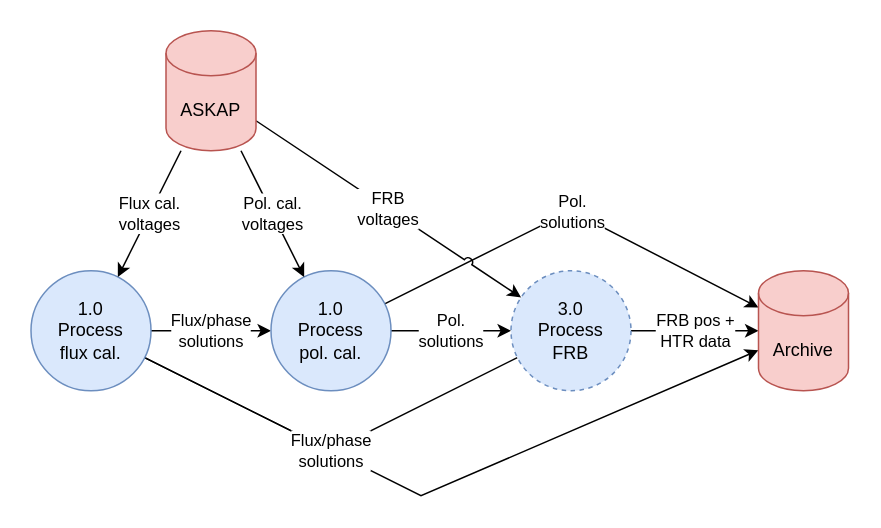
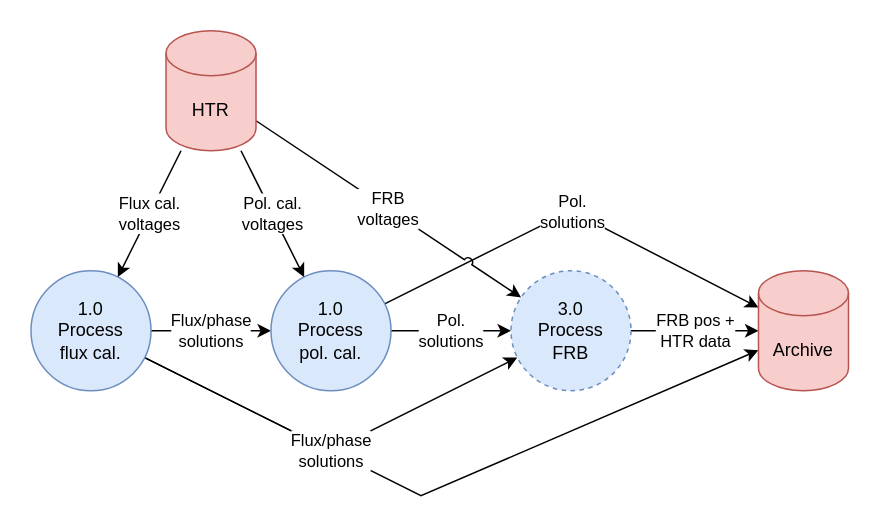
(211, 110) -> (211, 110)
(511, 361) -> (507, 363)
